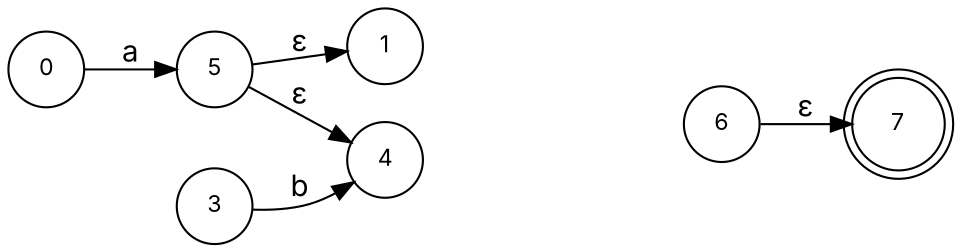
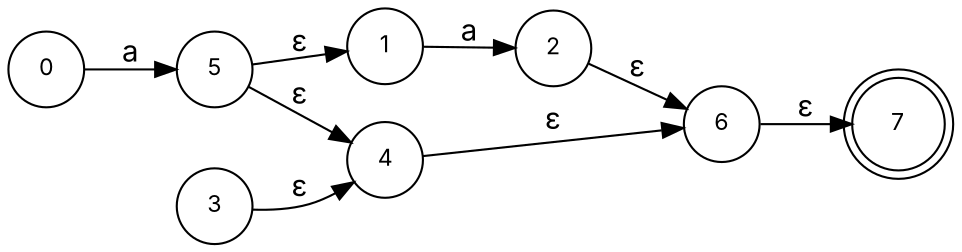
none -> (553, 48)
none -> (542, 143)
(300, 188) -> (300, 188)
